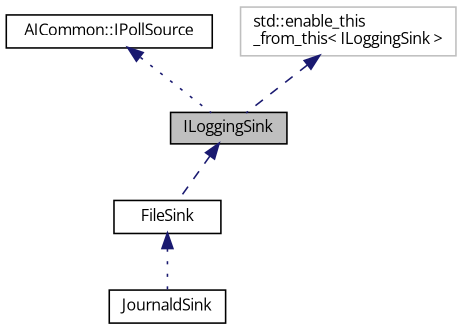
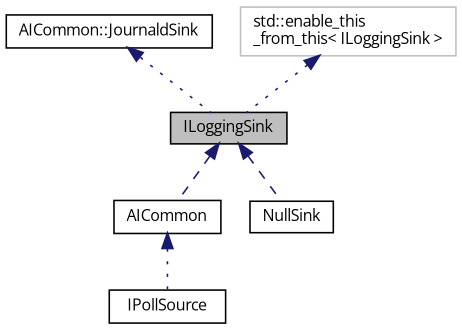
(109, 31) -> (109, 31)
(277, 89) -> (277, 89)
(167, 217) -> (167, 217)
none -> (292, 217)
(167, 307) -> (167, 307)
